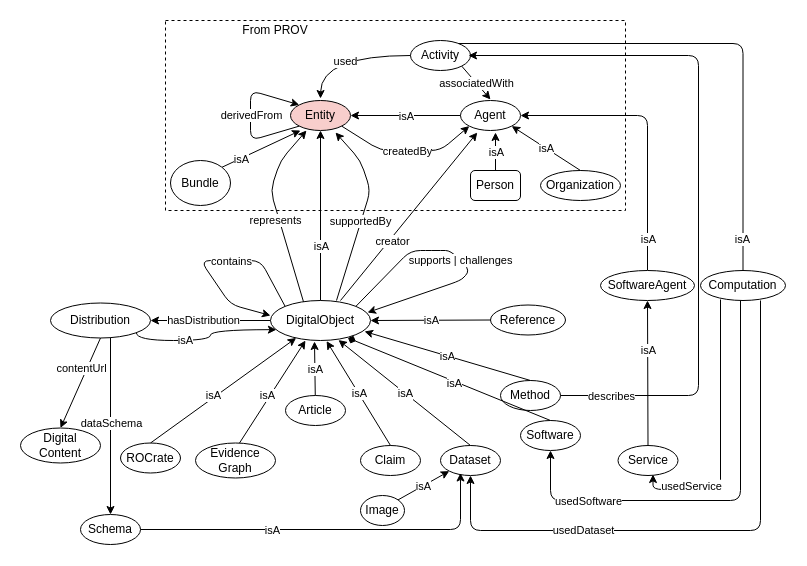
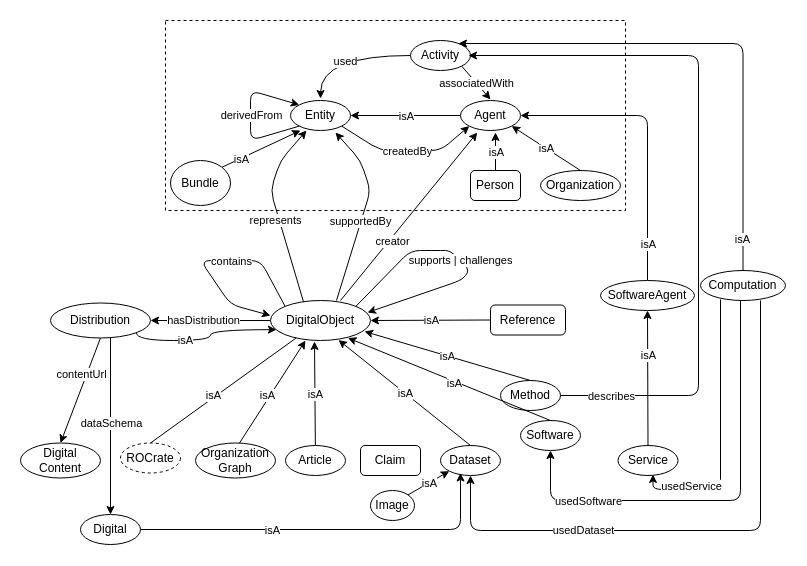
(276, 31) -> none
(464, 44) -> (467, 44)
(321, 116) -> (321, 116)
(321, 219) -> none
(648, 286) -> (648, 296)
(528, 320) -> (528, 320)
(356, 341) -> (355, 341)
(289, 343) -> (292, 341)
(360, 396) -> none
(316, 411) -> (316, 461)
(61, 446) -> (61, 461)
(151, 458) -> (151, 458)
(236, 461) -> (236, 461)
(391, 461) -> (391, 461)
(383, 511) -> (393, 506)
(111, 530) -> (111, 530)
